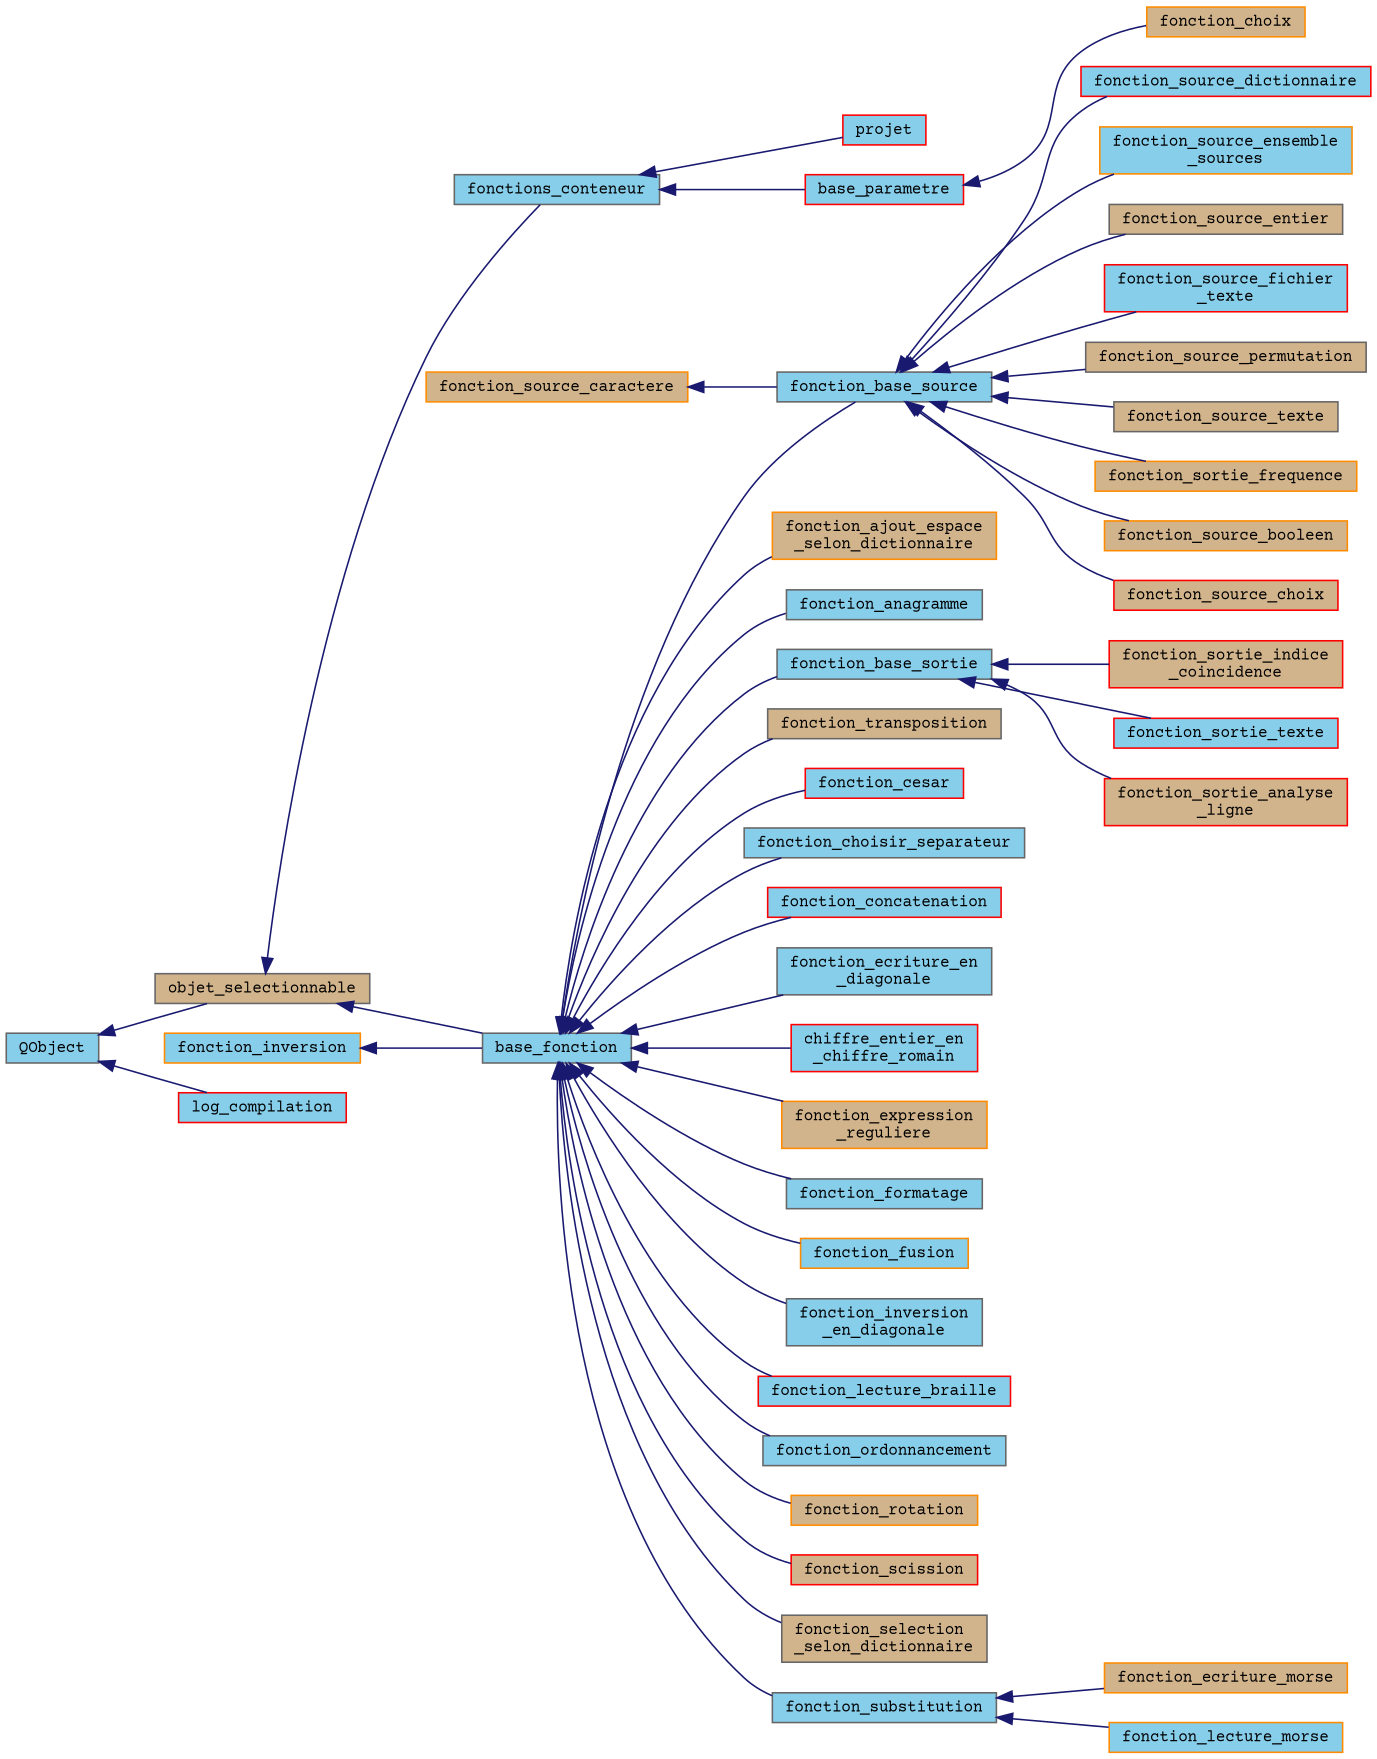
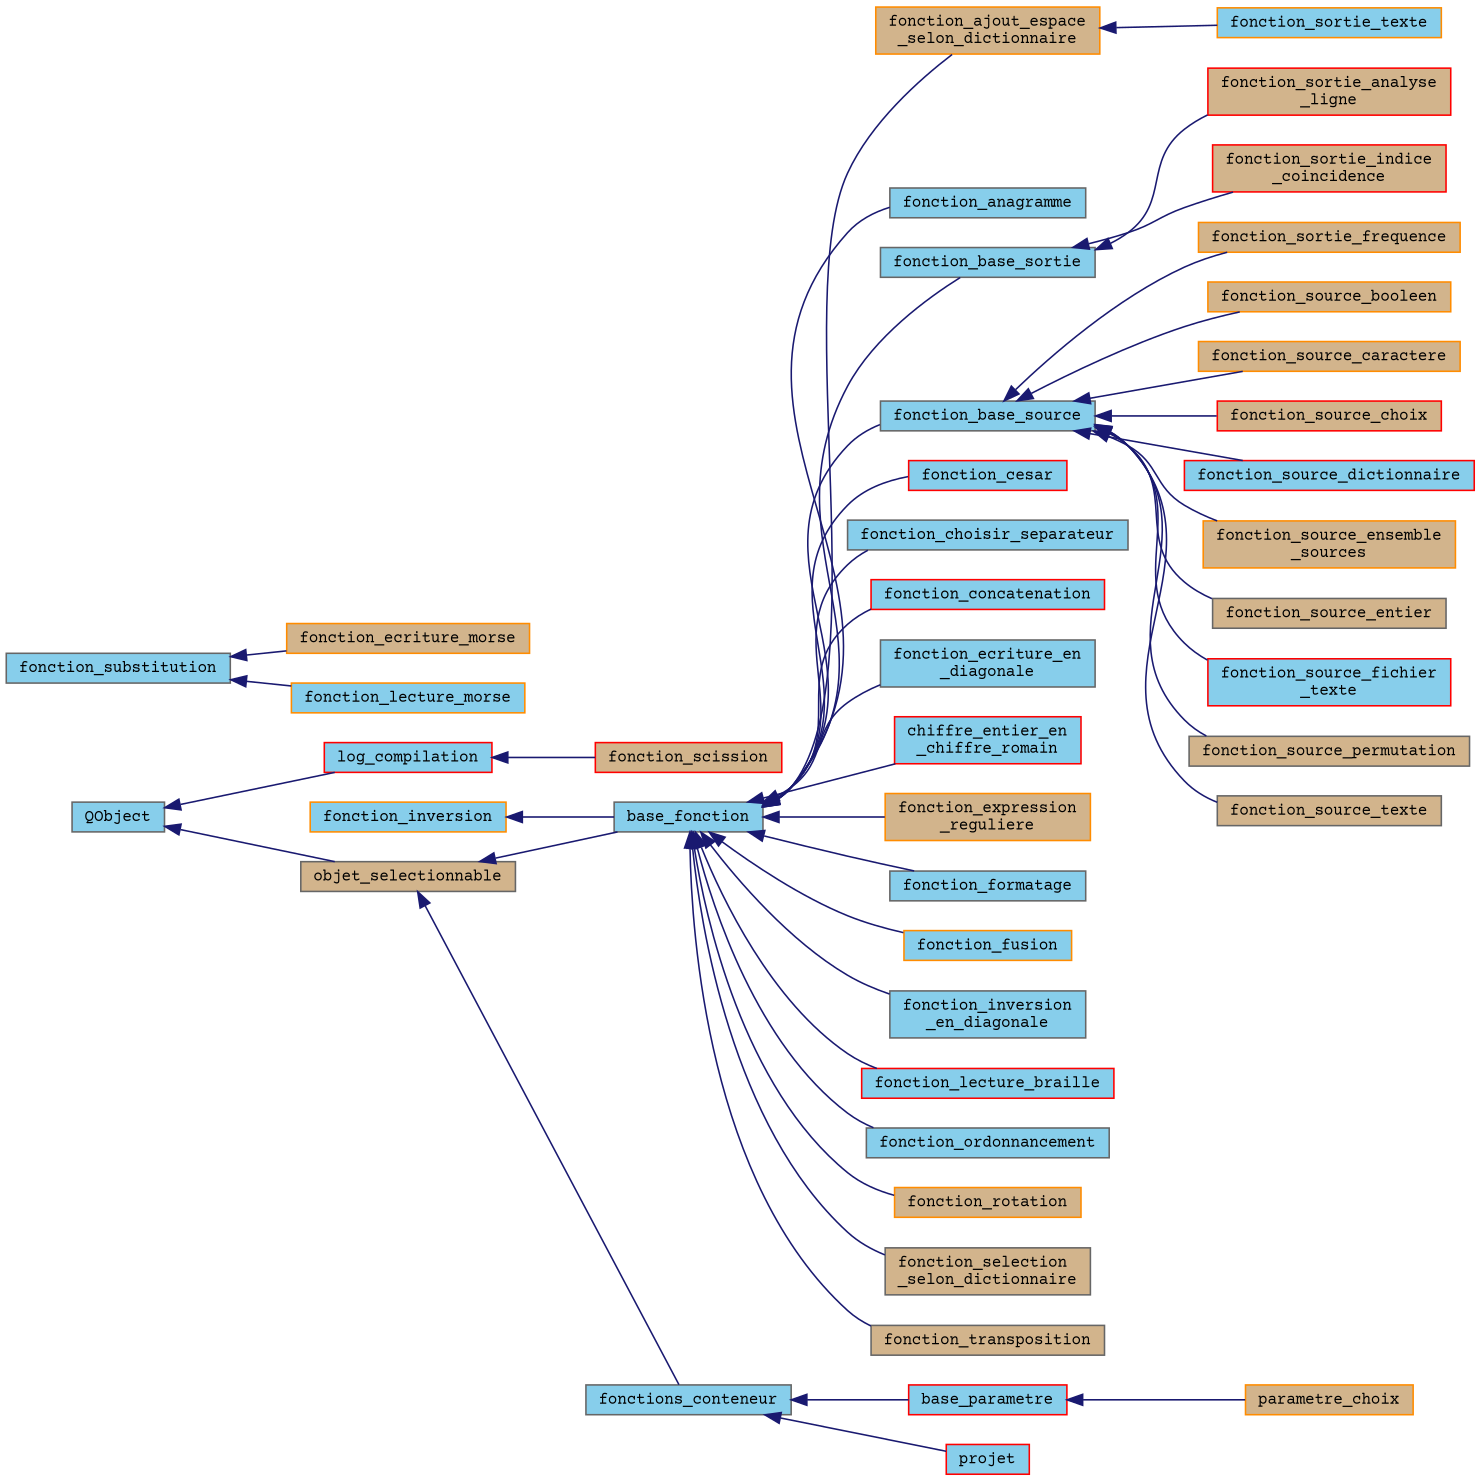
(1226, 22) -> (1329, 1400)
(1226, 150) -> (1329, 544)
(740, 387) -> (1166, 385)
(1063, 700) -> (1167, 26)
(1226, 733) -> (1329, 23)
(620, 1352) -> (552, 757)
(598, 1414) -> none
